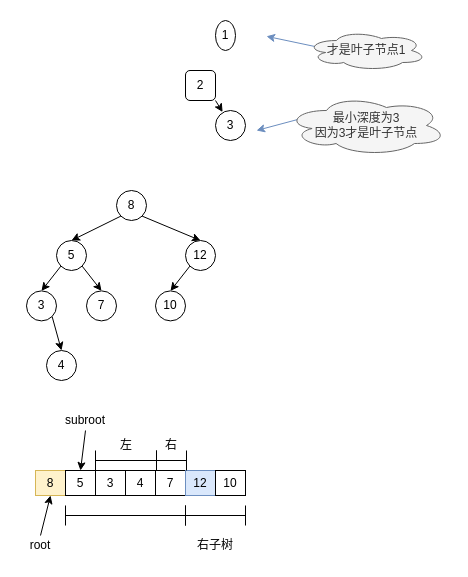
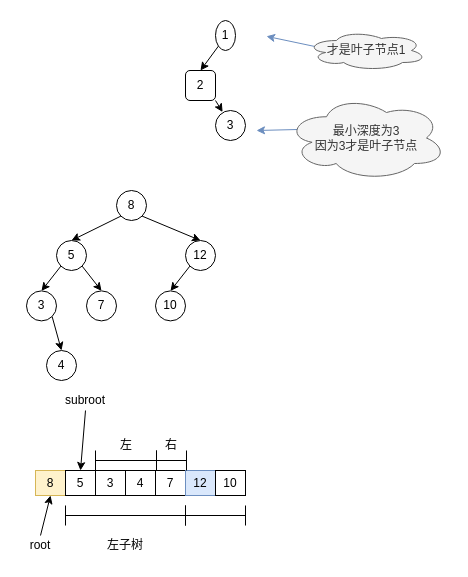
none -> (212, 55)
(367, 126) -> (367, 138)
(86, 421) -> (86, 401)
none -> (126, 546)
(216, 546) -> none
